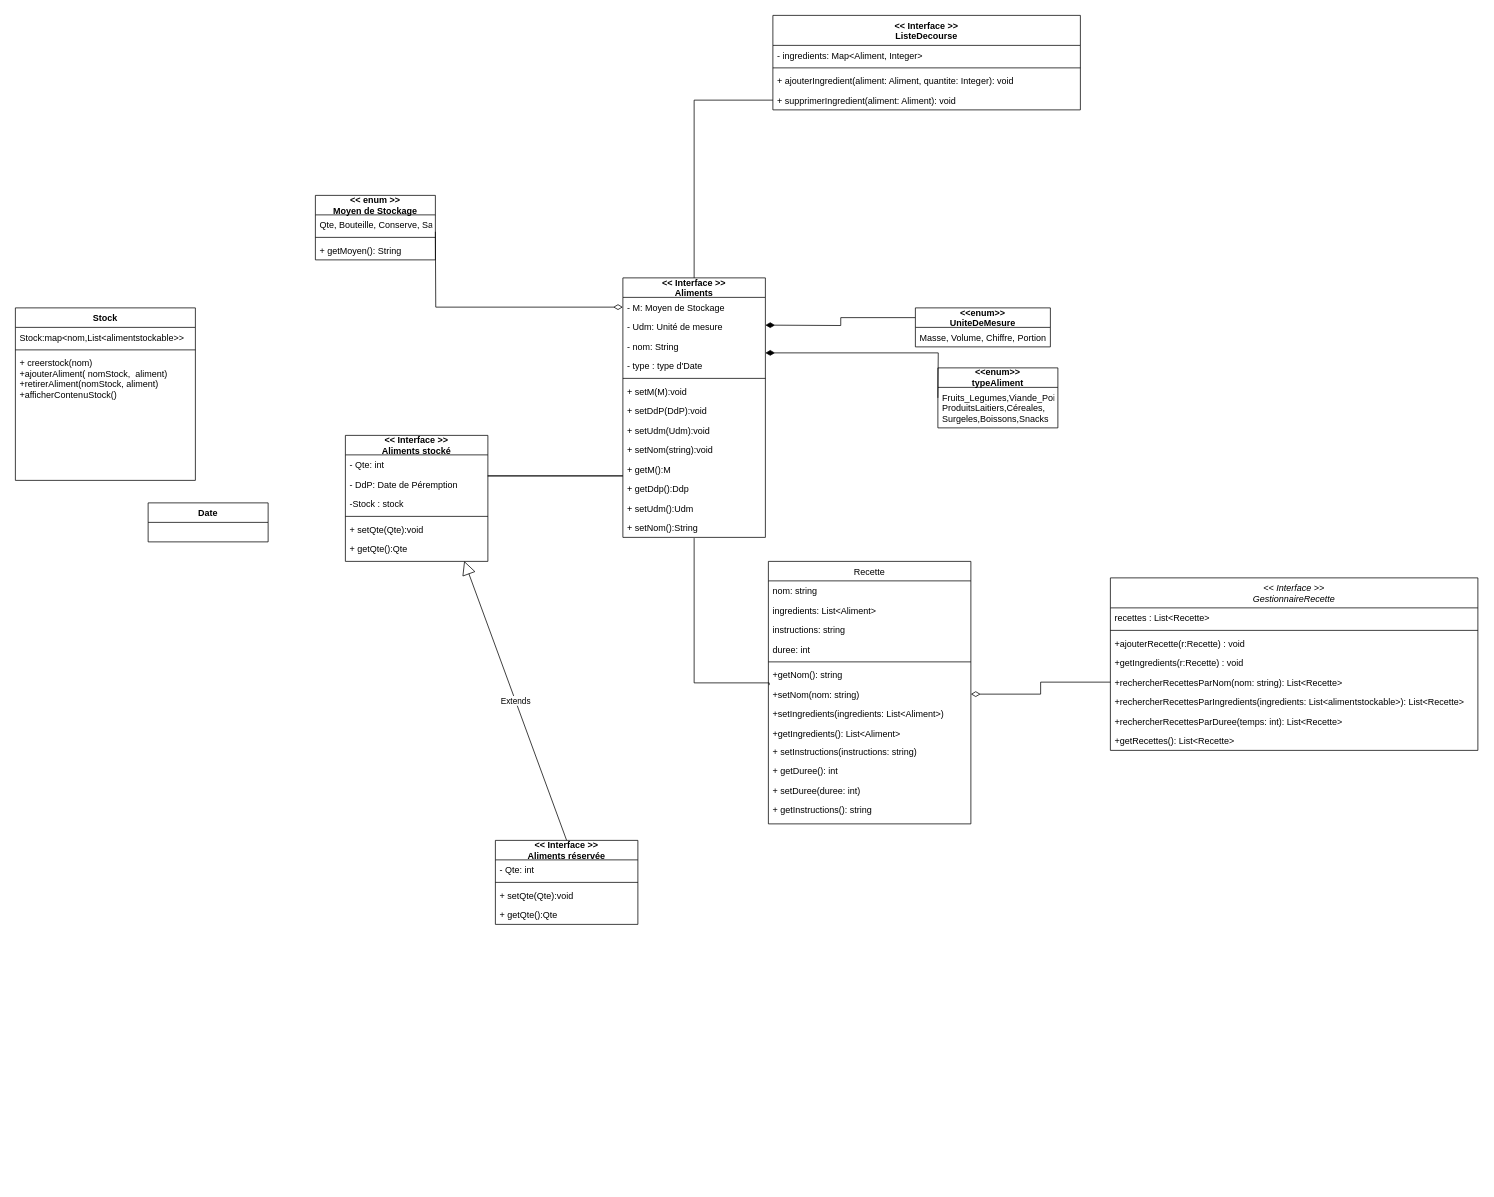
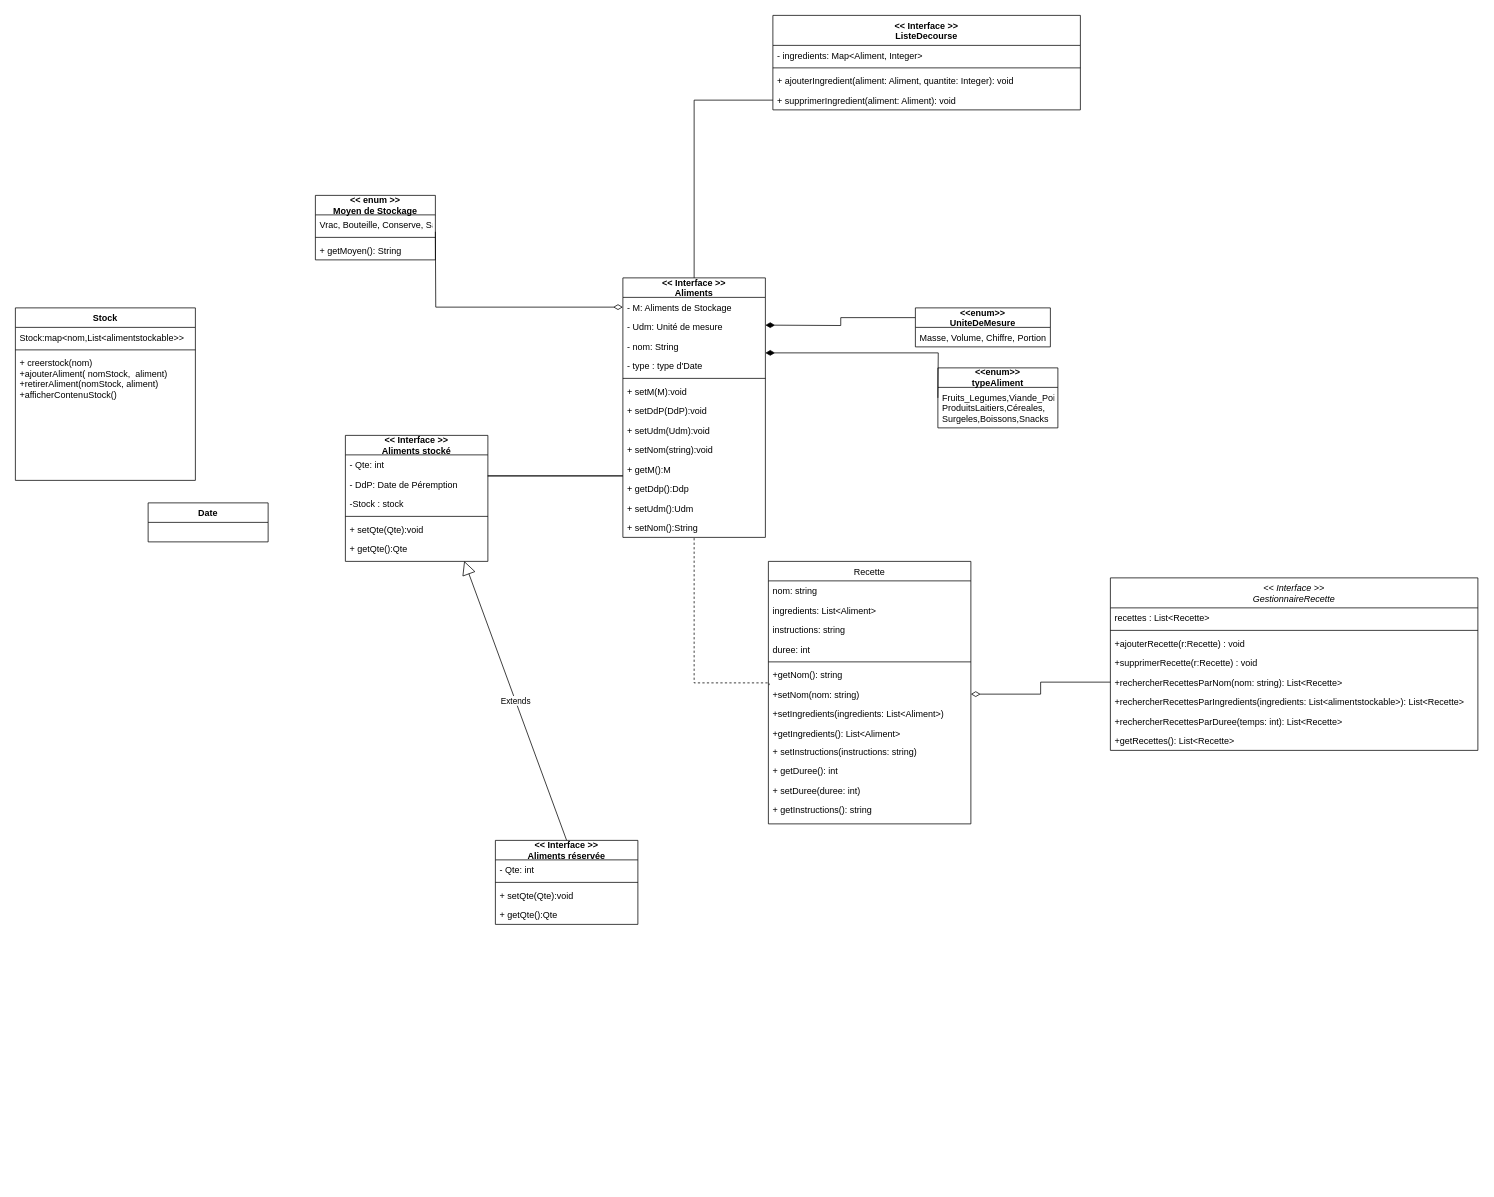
(390, 225) -> (392, 225)
(677, 308) -> (682, 308)
(694, 647) -> (694, 647)
(1191, 663) -> (1196, 663)
